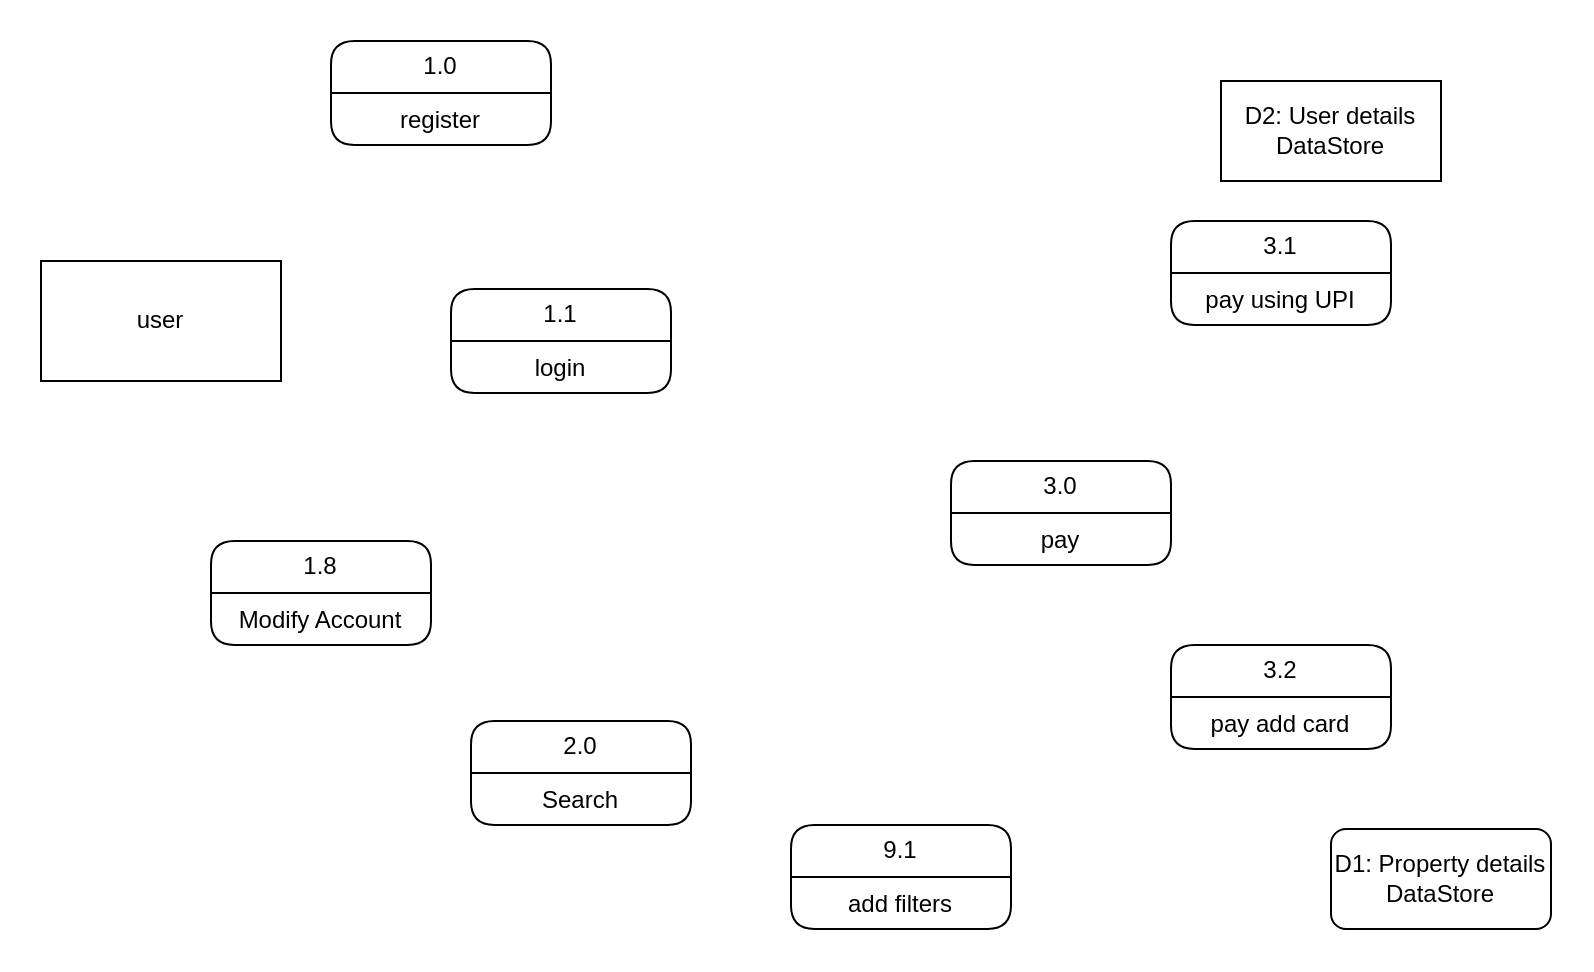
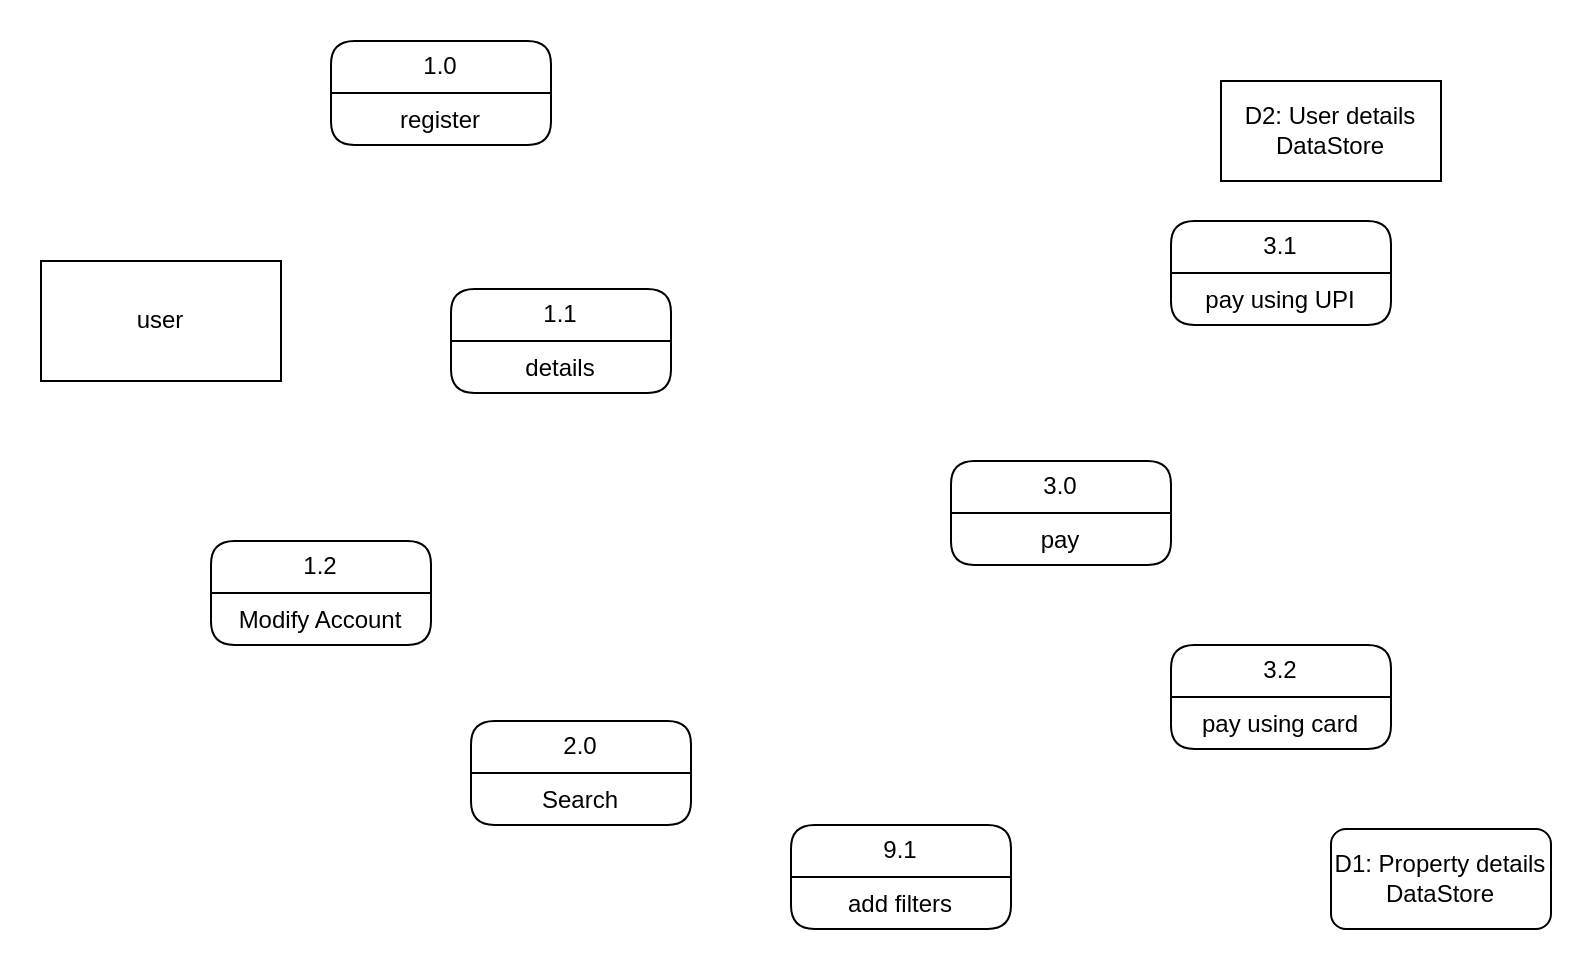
(561, 369) -> (561, 369)
(321, 567) -> (321, 567)
(1281, 725) -> (1281, 725)
